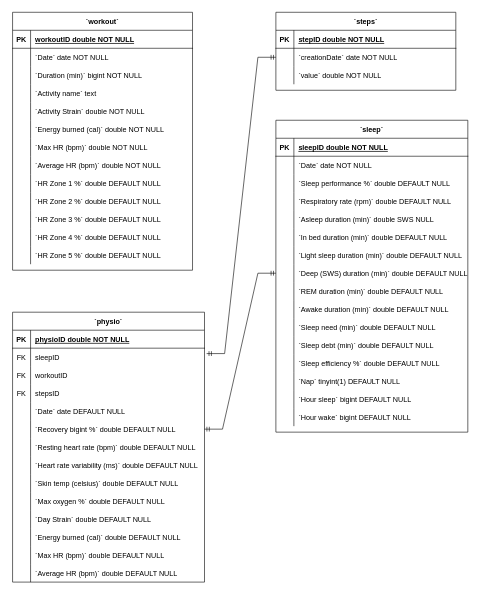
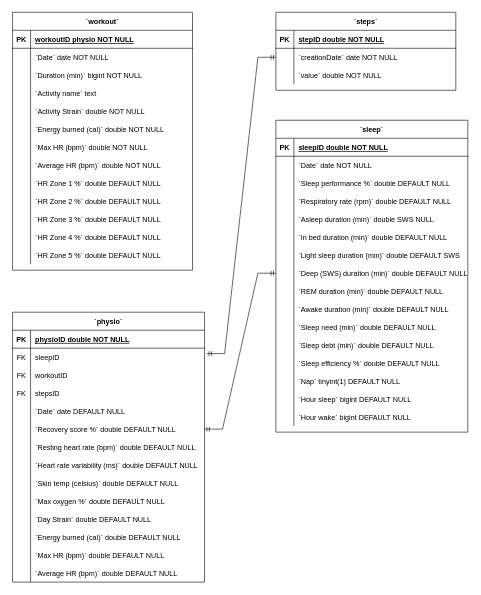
(81, 40) -> (81, 40)
(385, 256) -> (383, 256)
(106, 430) -> (106, 430)
